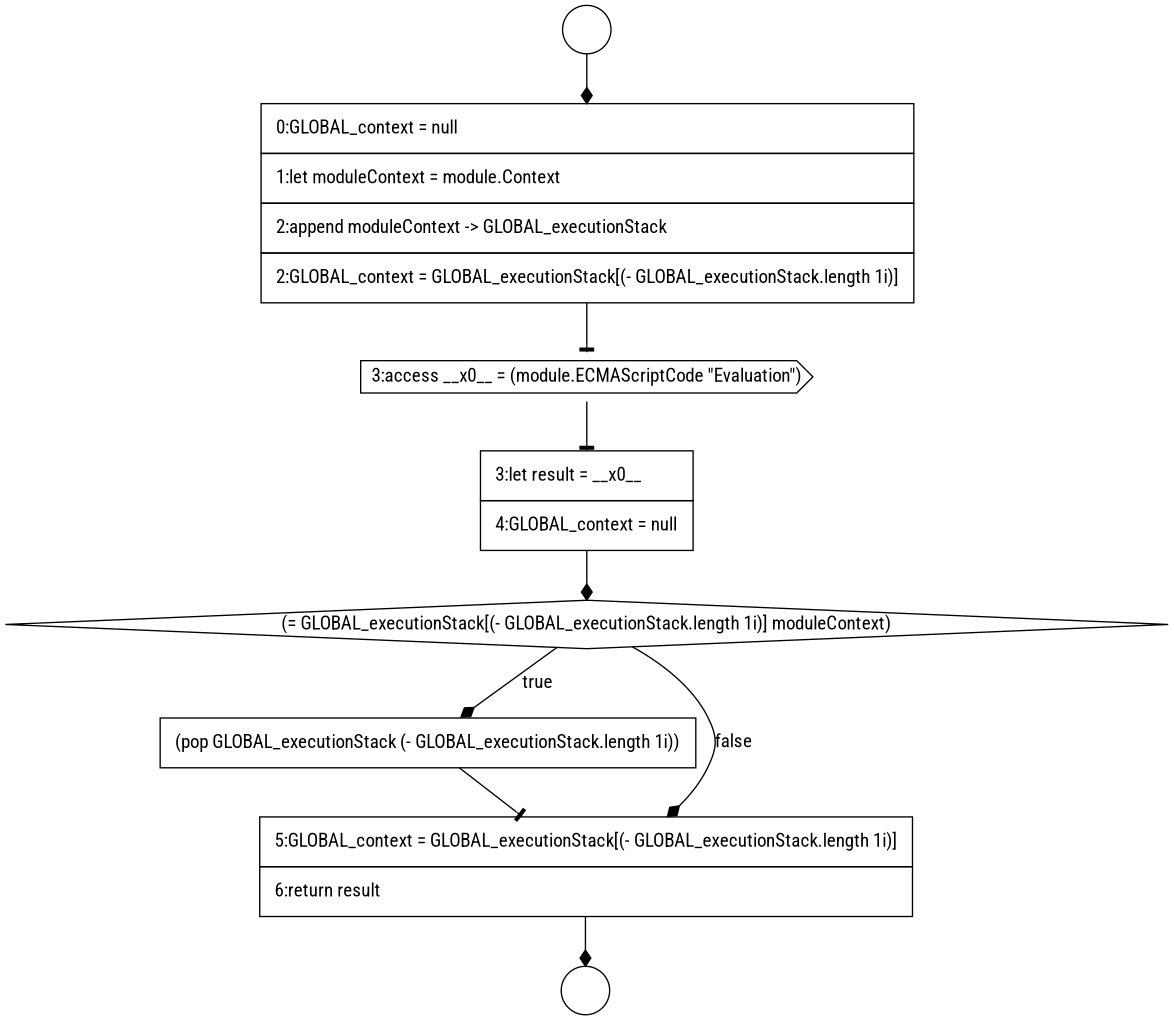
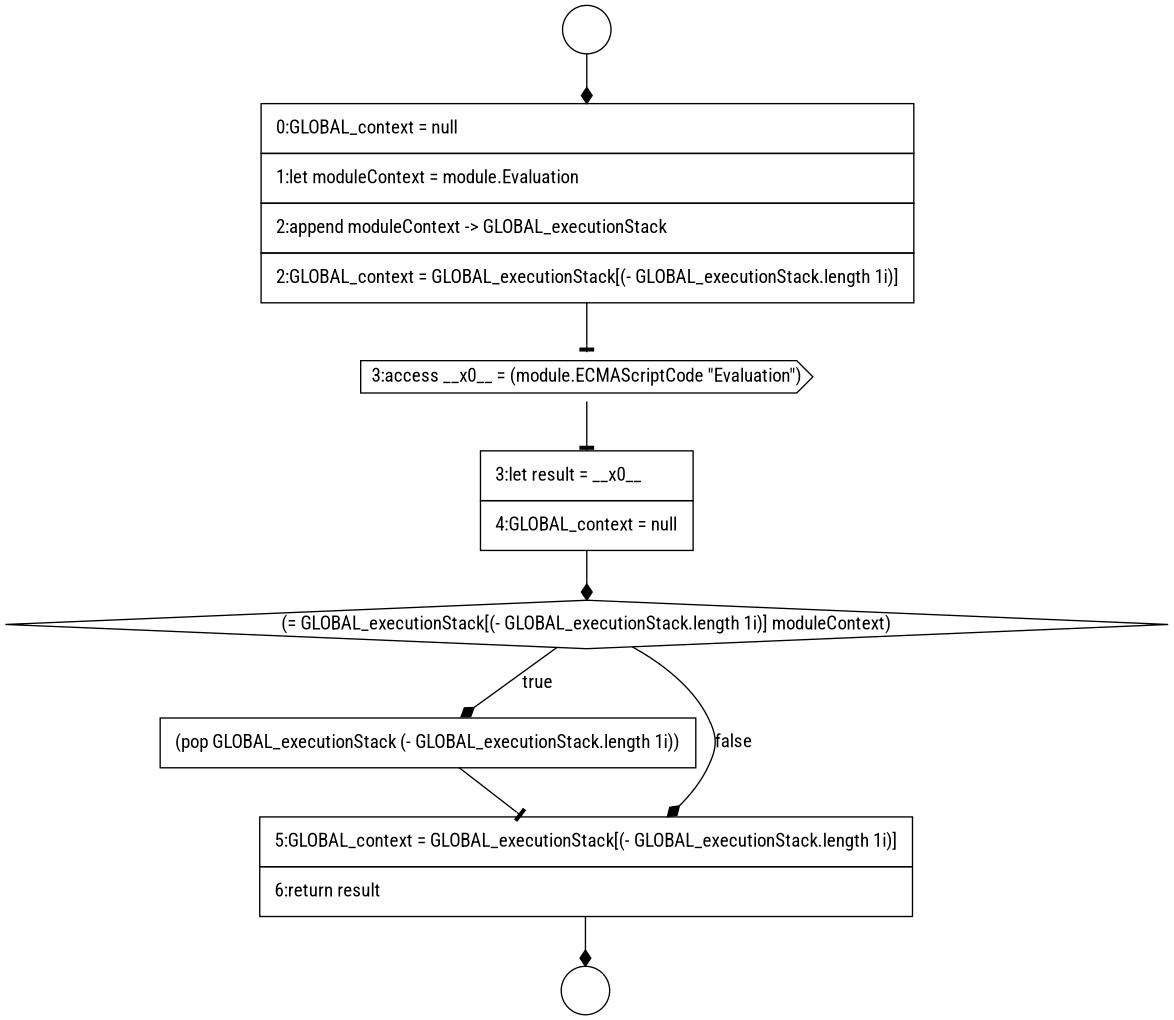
(419, 178) -> (428, 178)
